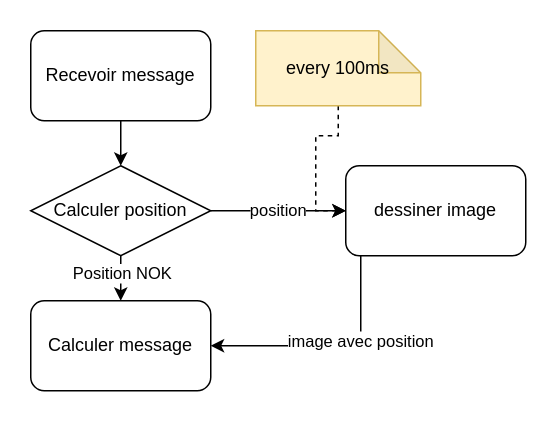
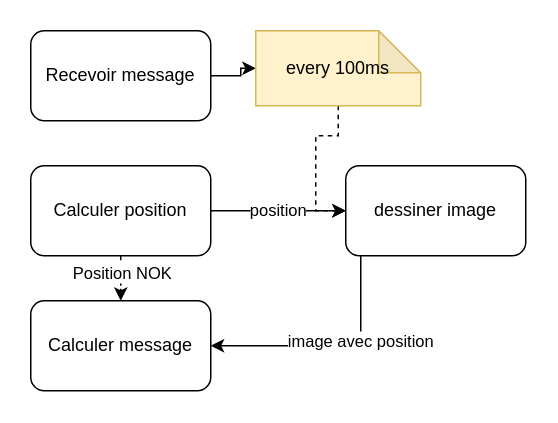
(121, 149) -> (232, 76)
(121, 211) -> (121, 211)
(121, 260) -> (121, 260)
